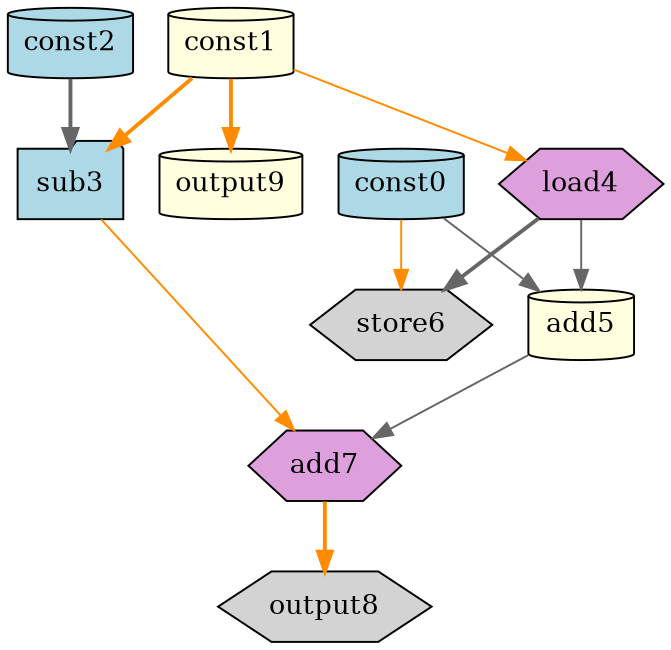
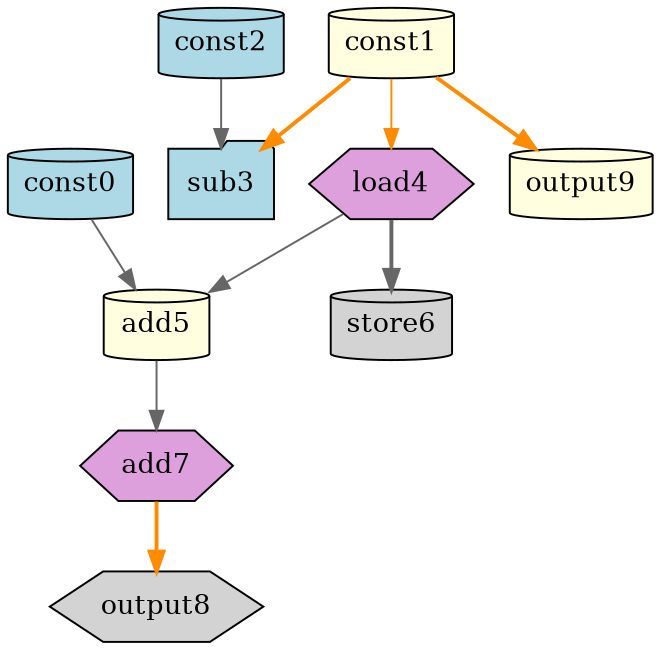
(70, 104) -> (221, 104)
(401, 245) -> none
(191, 317) -> none
(401, 325) -> (391, 325)
